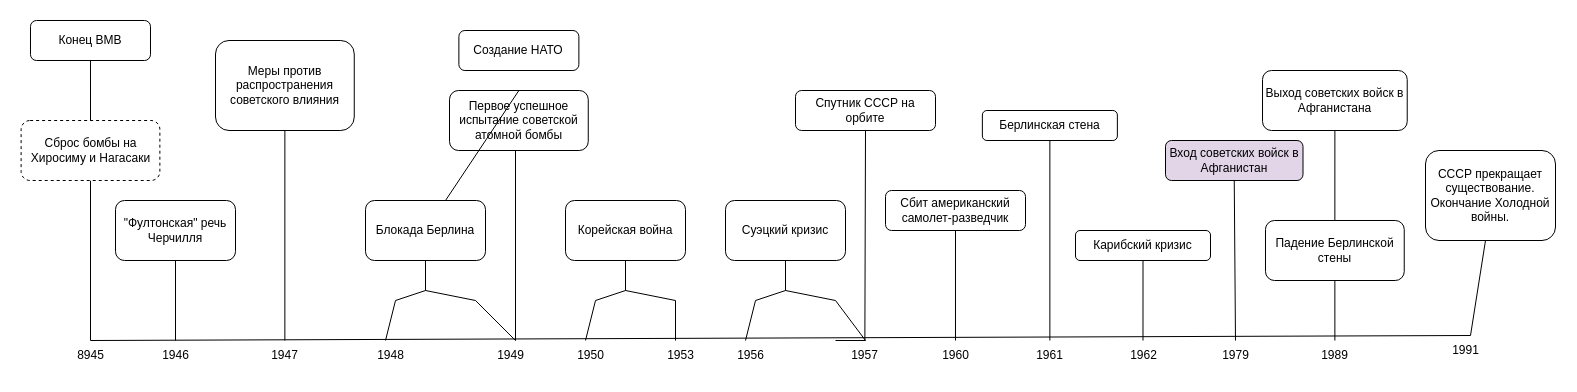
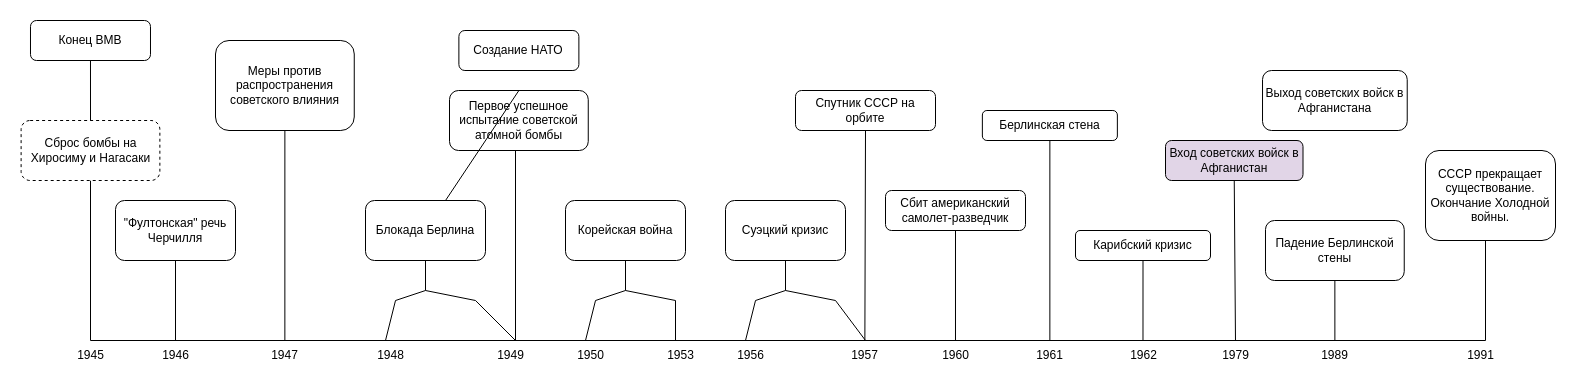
(1335, 176) -> none
(1466, 351) -> (1481, 356)
(91, 356) -> (91, 356)
